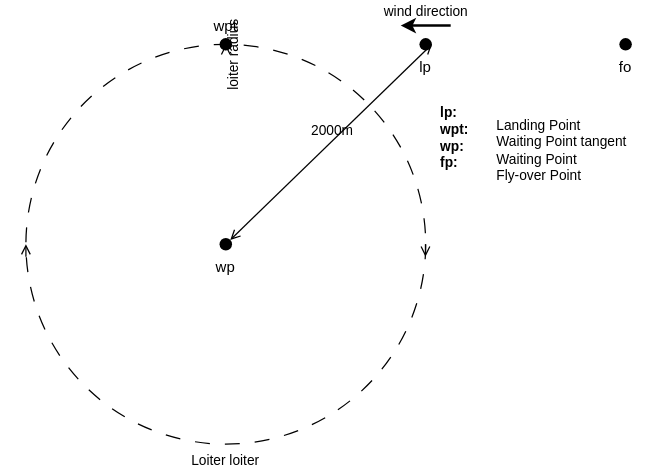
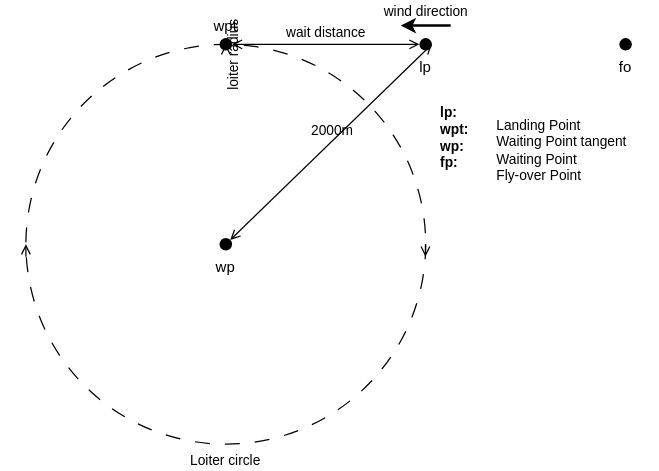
none -> (325, 44)
(226, 461) -> (226, 461)
